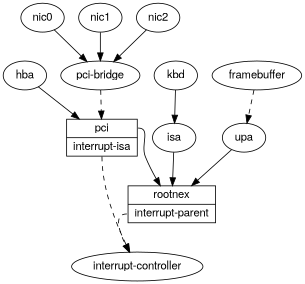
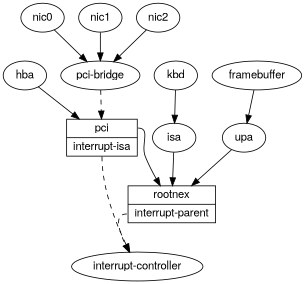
(251, 103) -> (251, 103)
